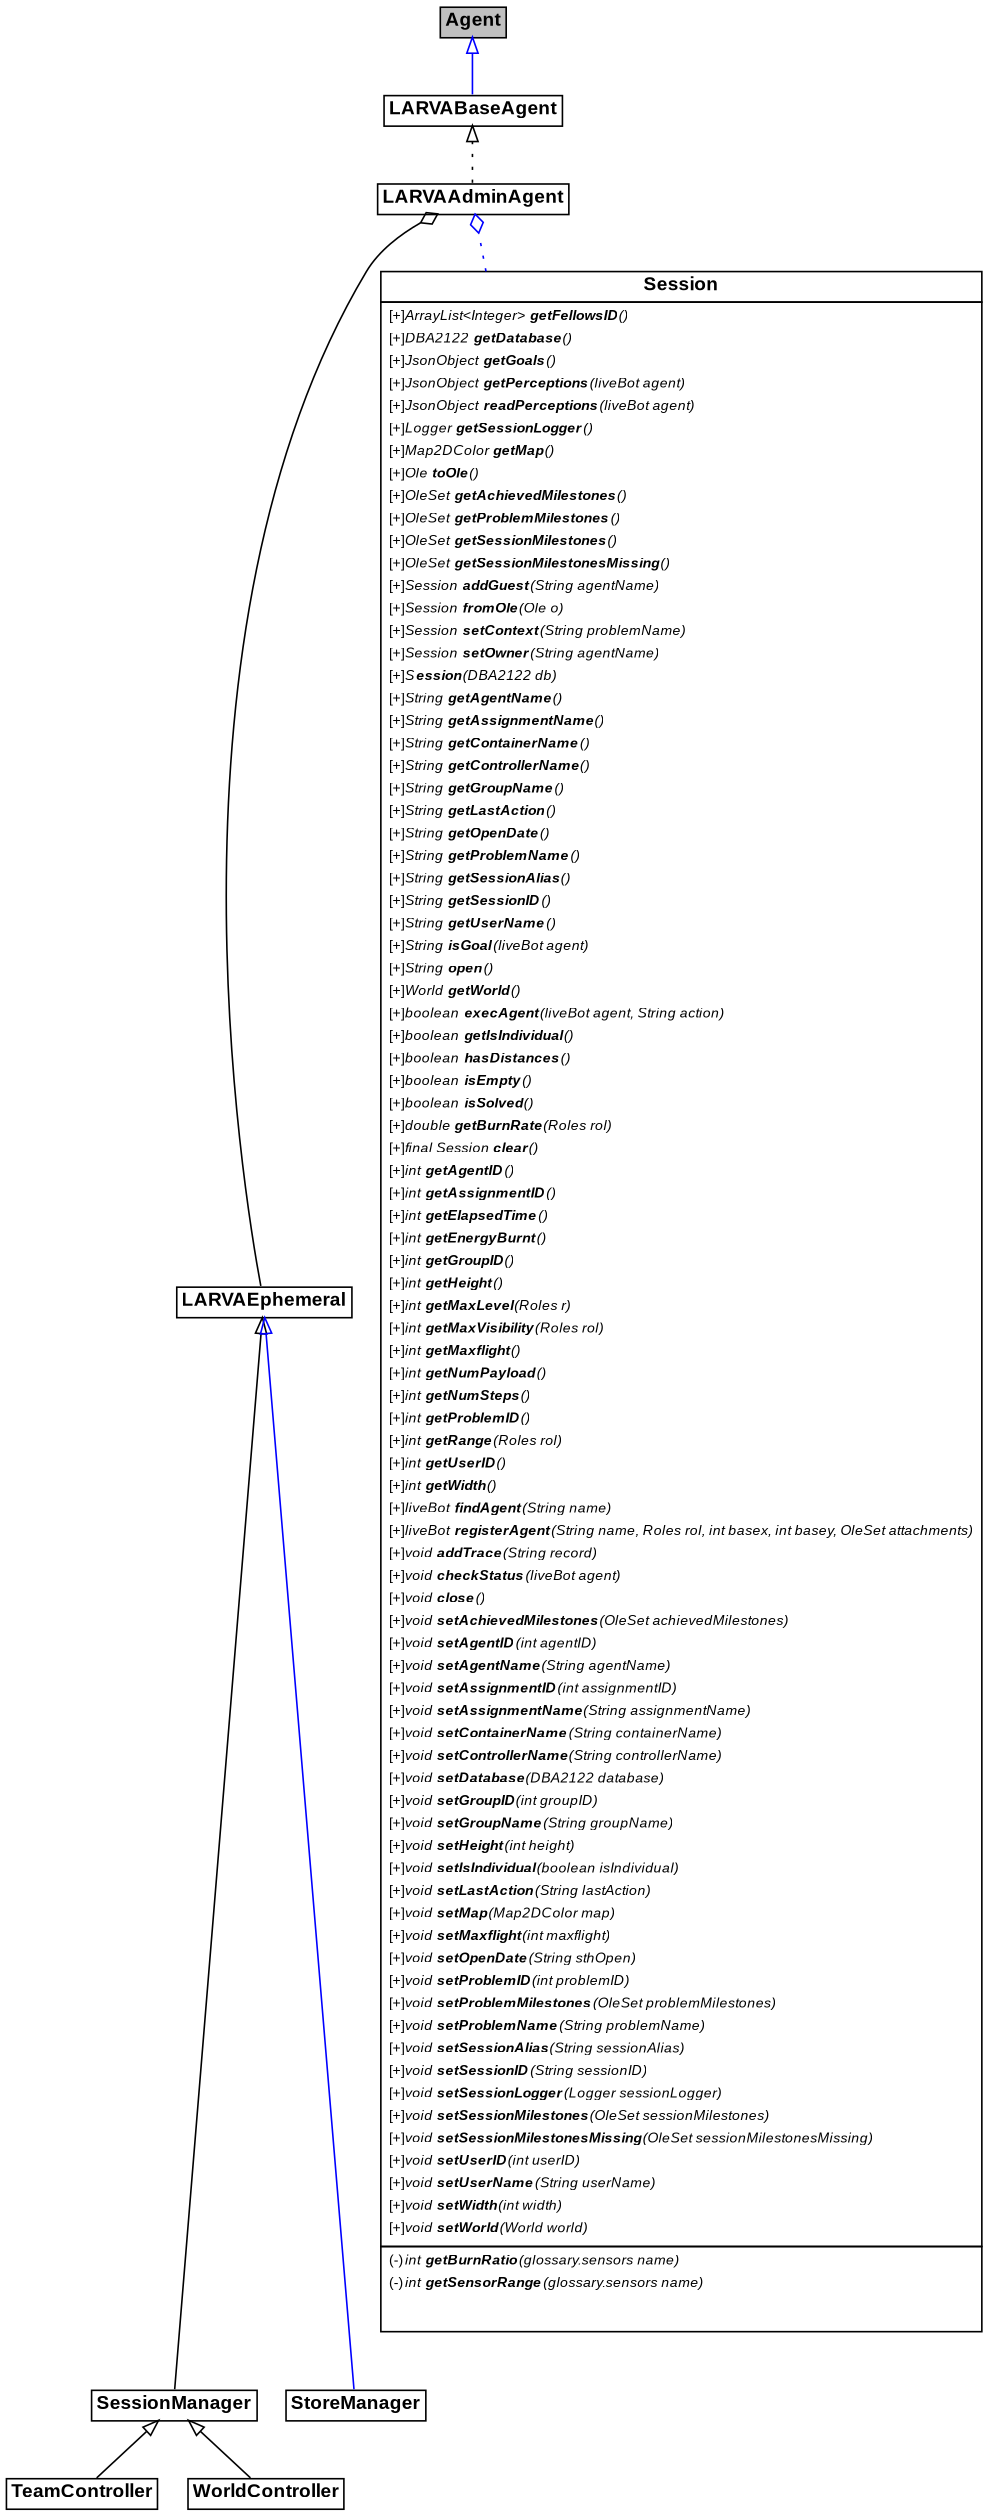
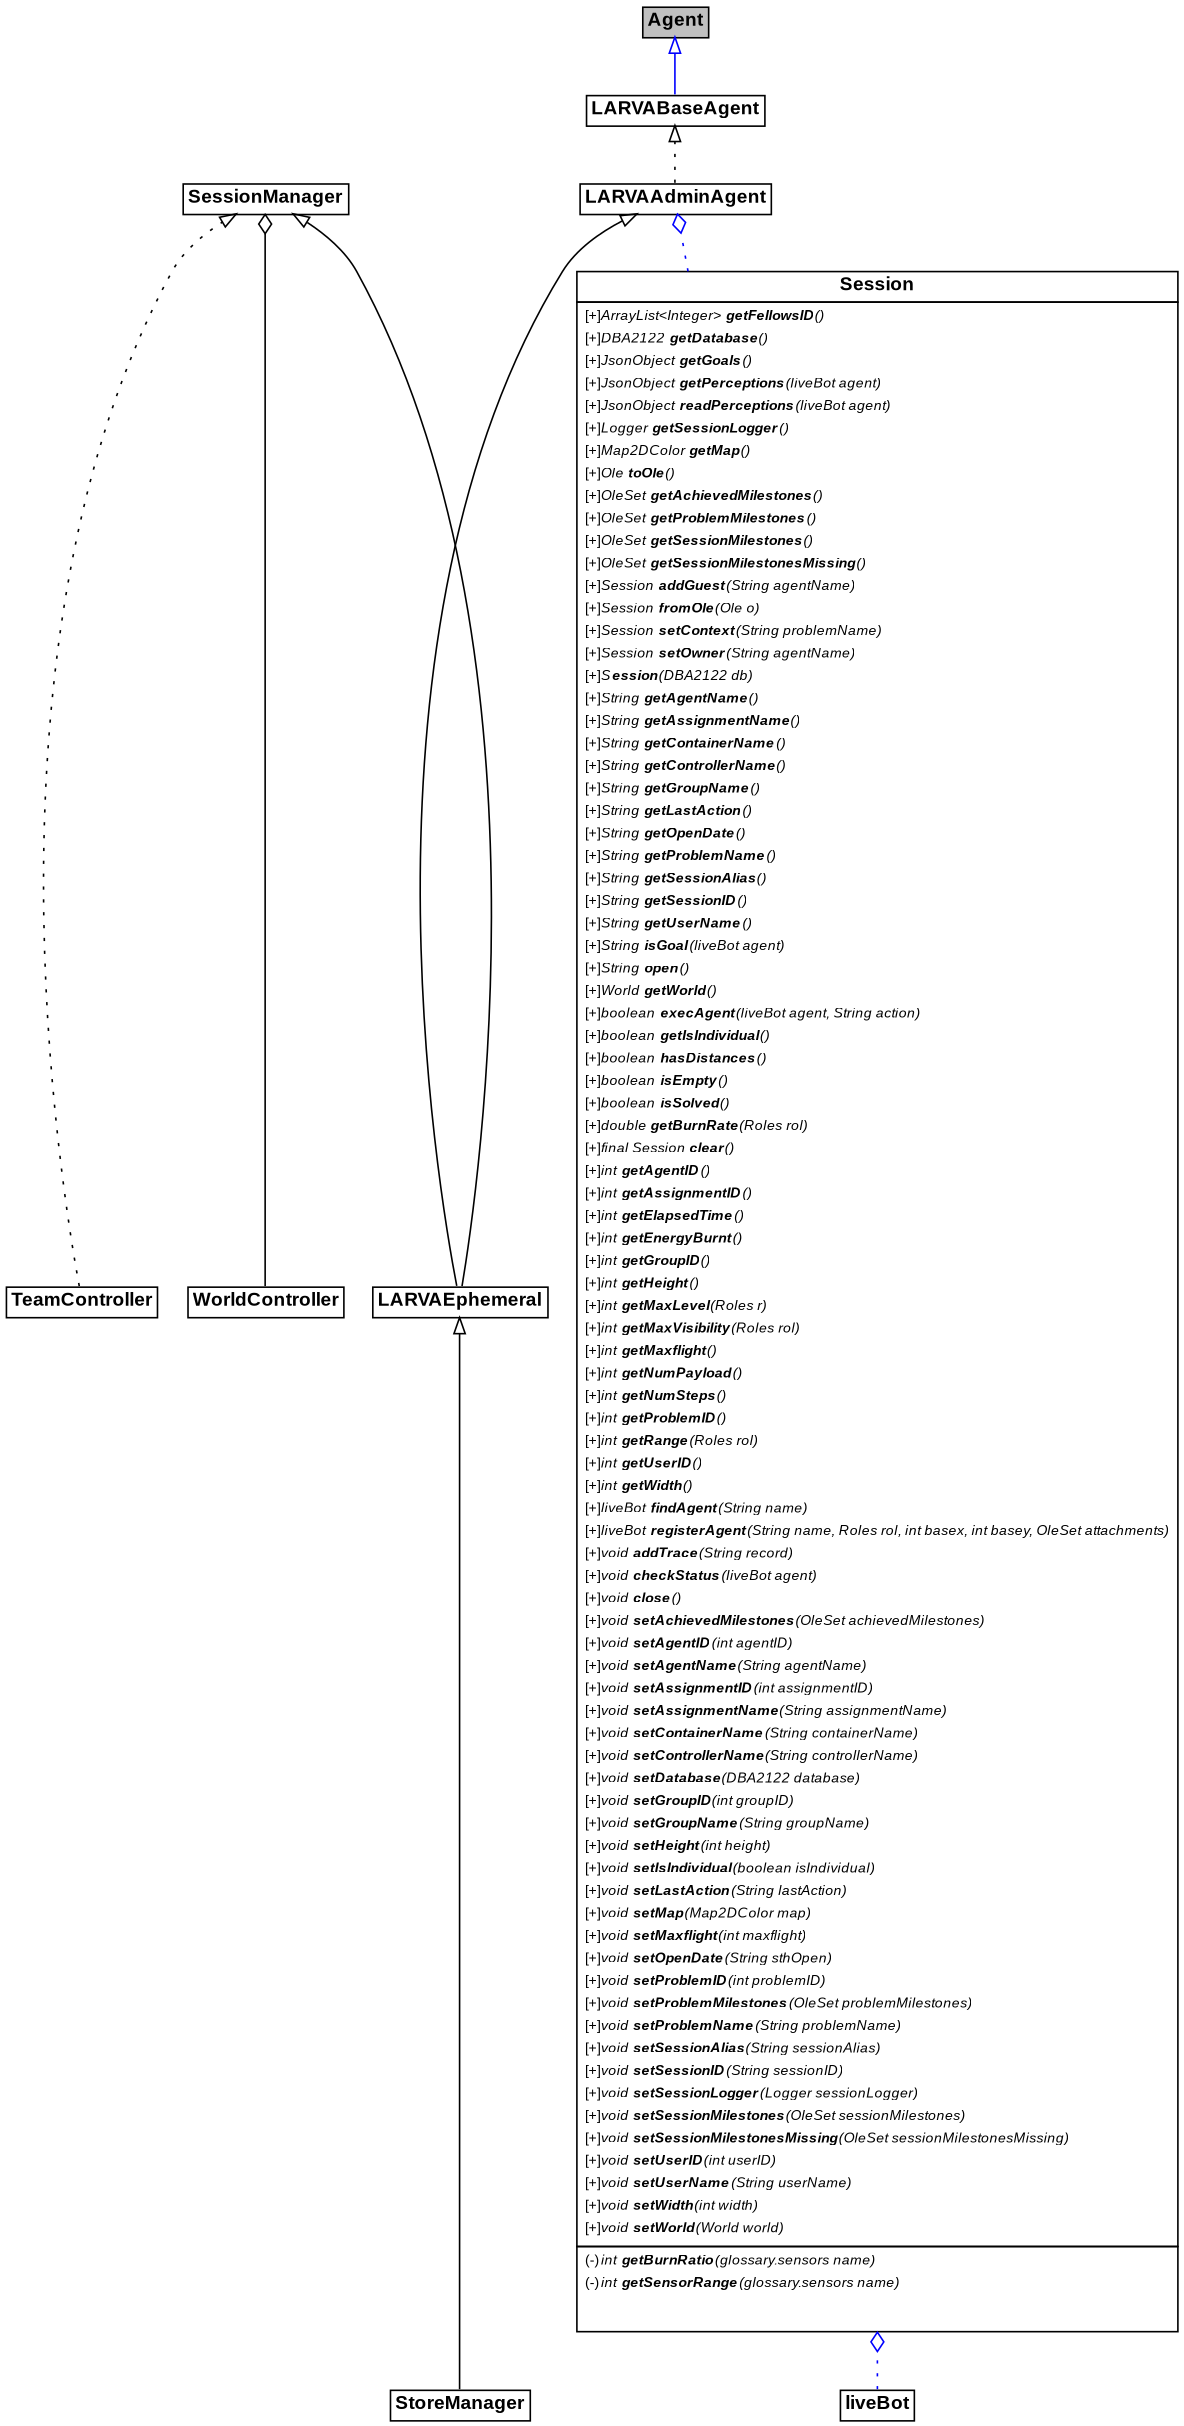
(234, 732) -> (427, 729)
(218, 1862) -> (483, 734)
(310, 1862) -> (460, 1862)
none -> (877, 2405)
(122, 2455) -> (49, 735)
(226, 2455) -> (265, 760)
